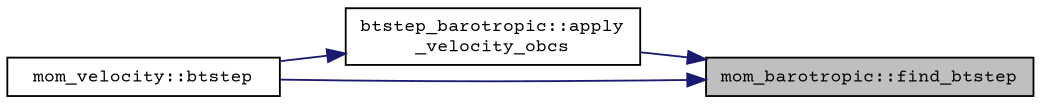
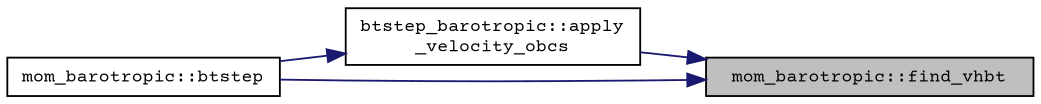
(144, 77) -> (144, 77)
(870, 77) -> (870, 77)
